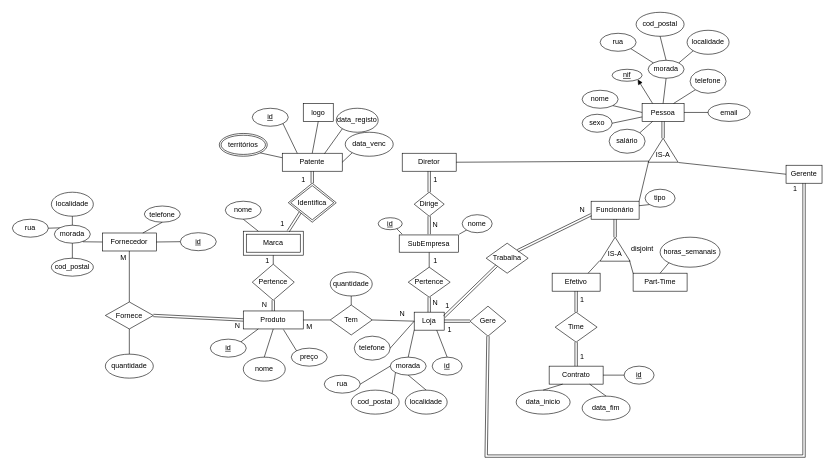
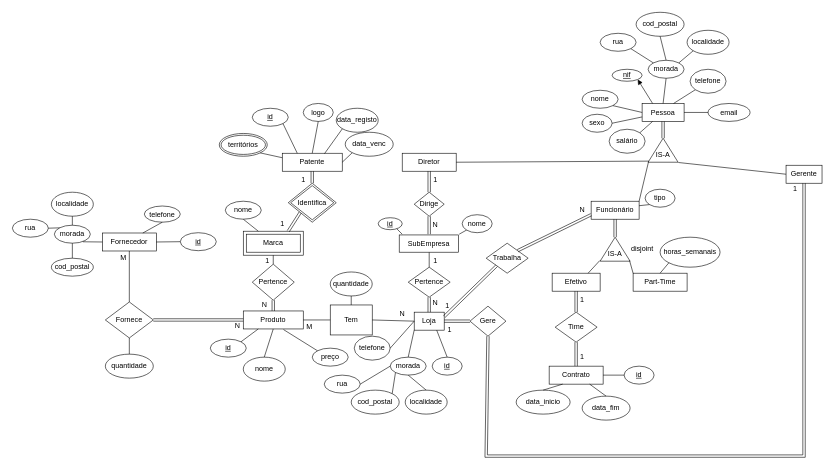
(318, 113) -> (318, 113)
(129, 316) -> (129, 320)
(351, 320) -> (351, 320)
(309, 357) -> (330, 357)
